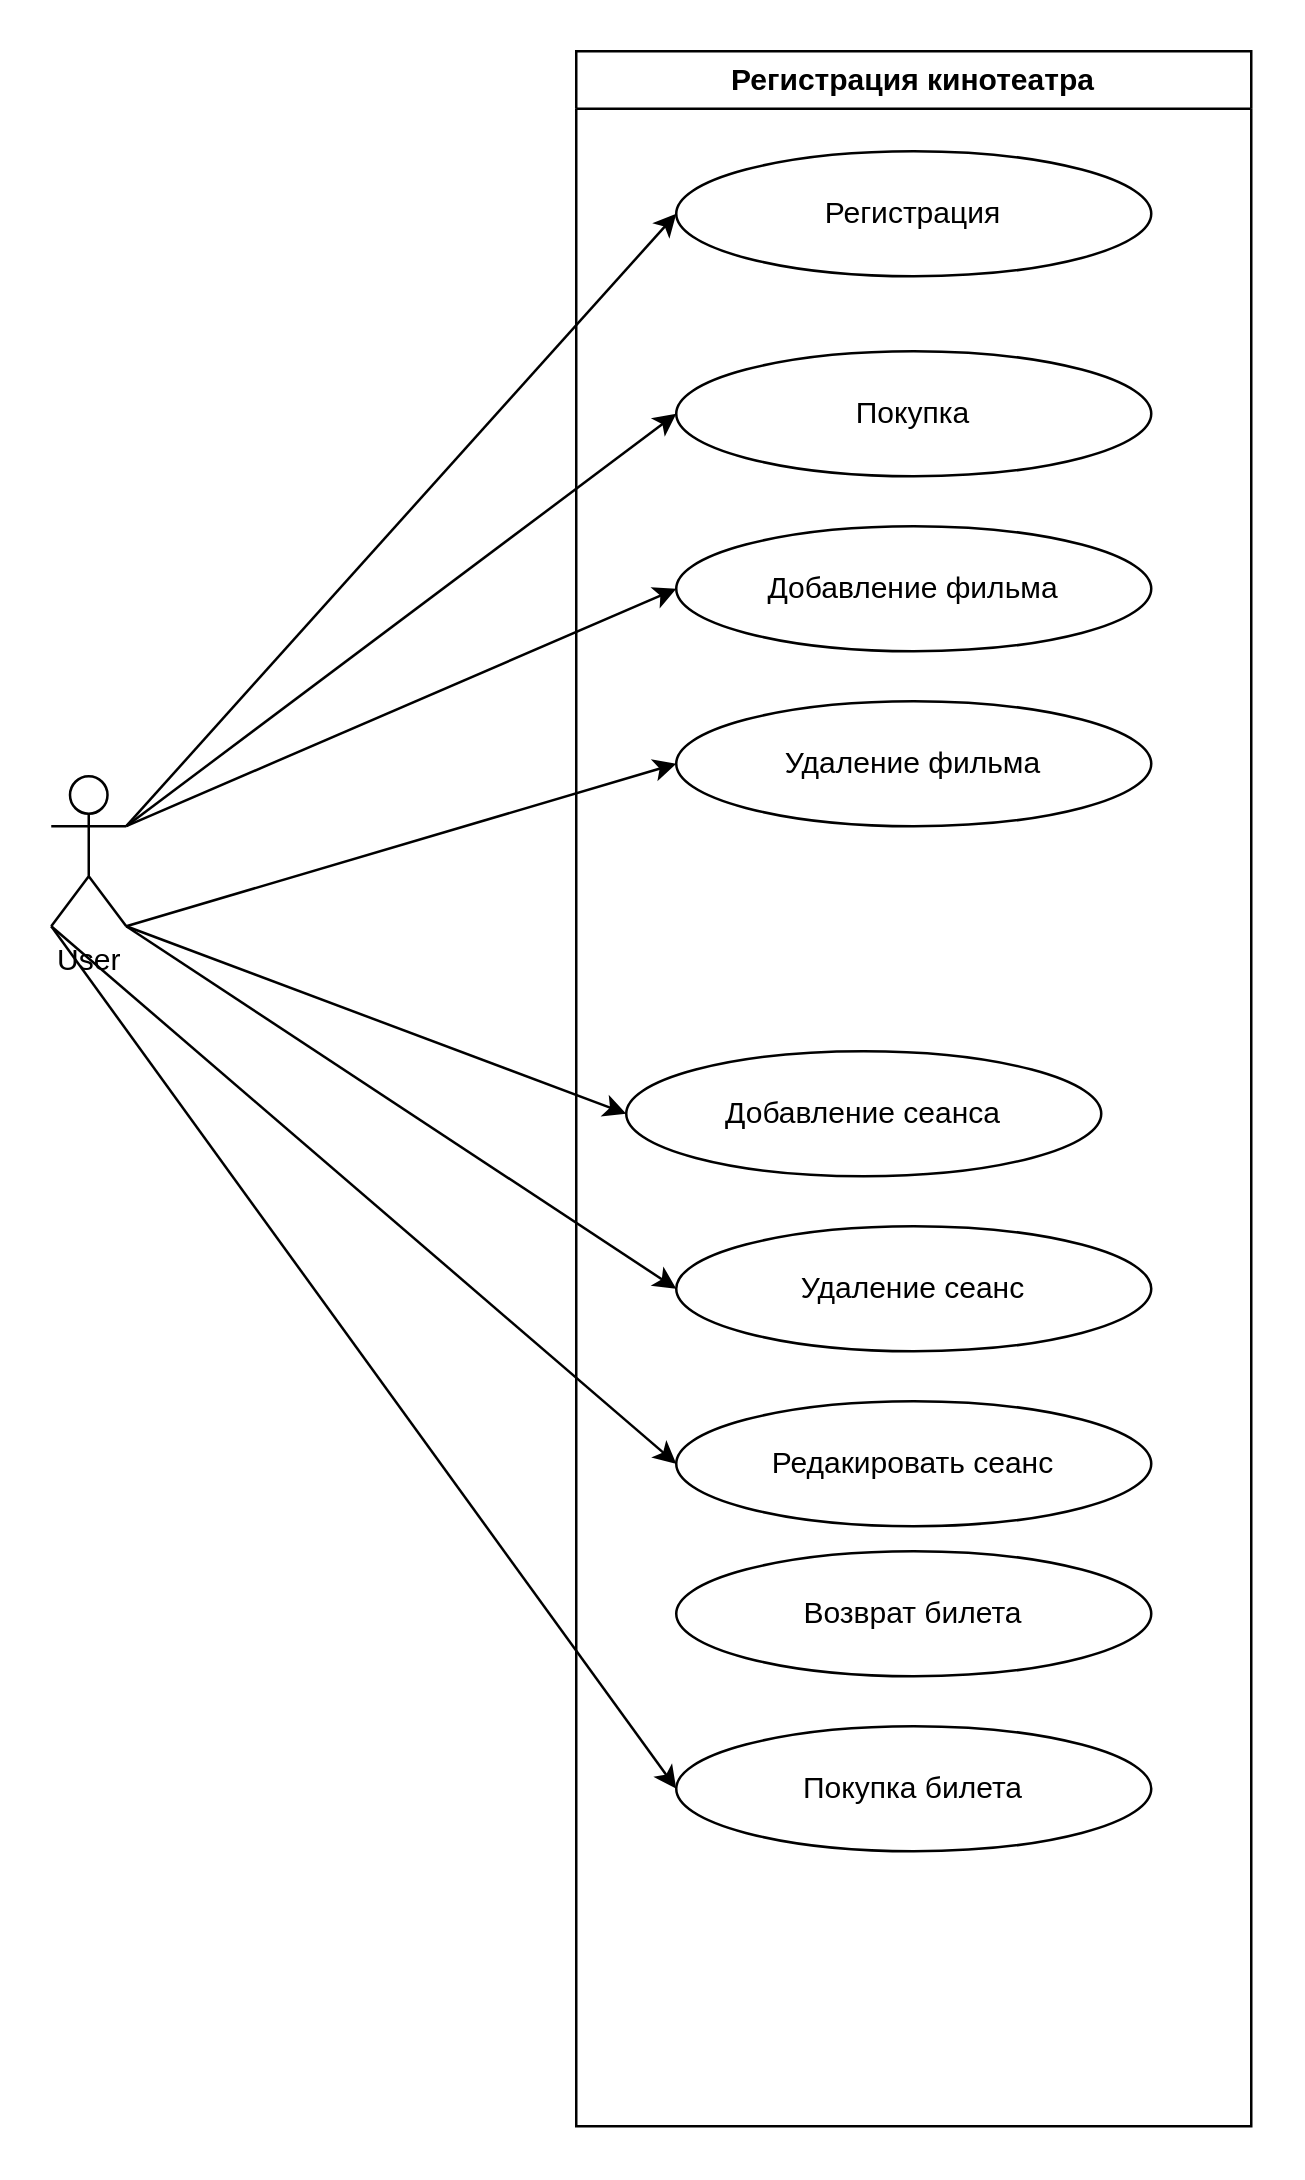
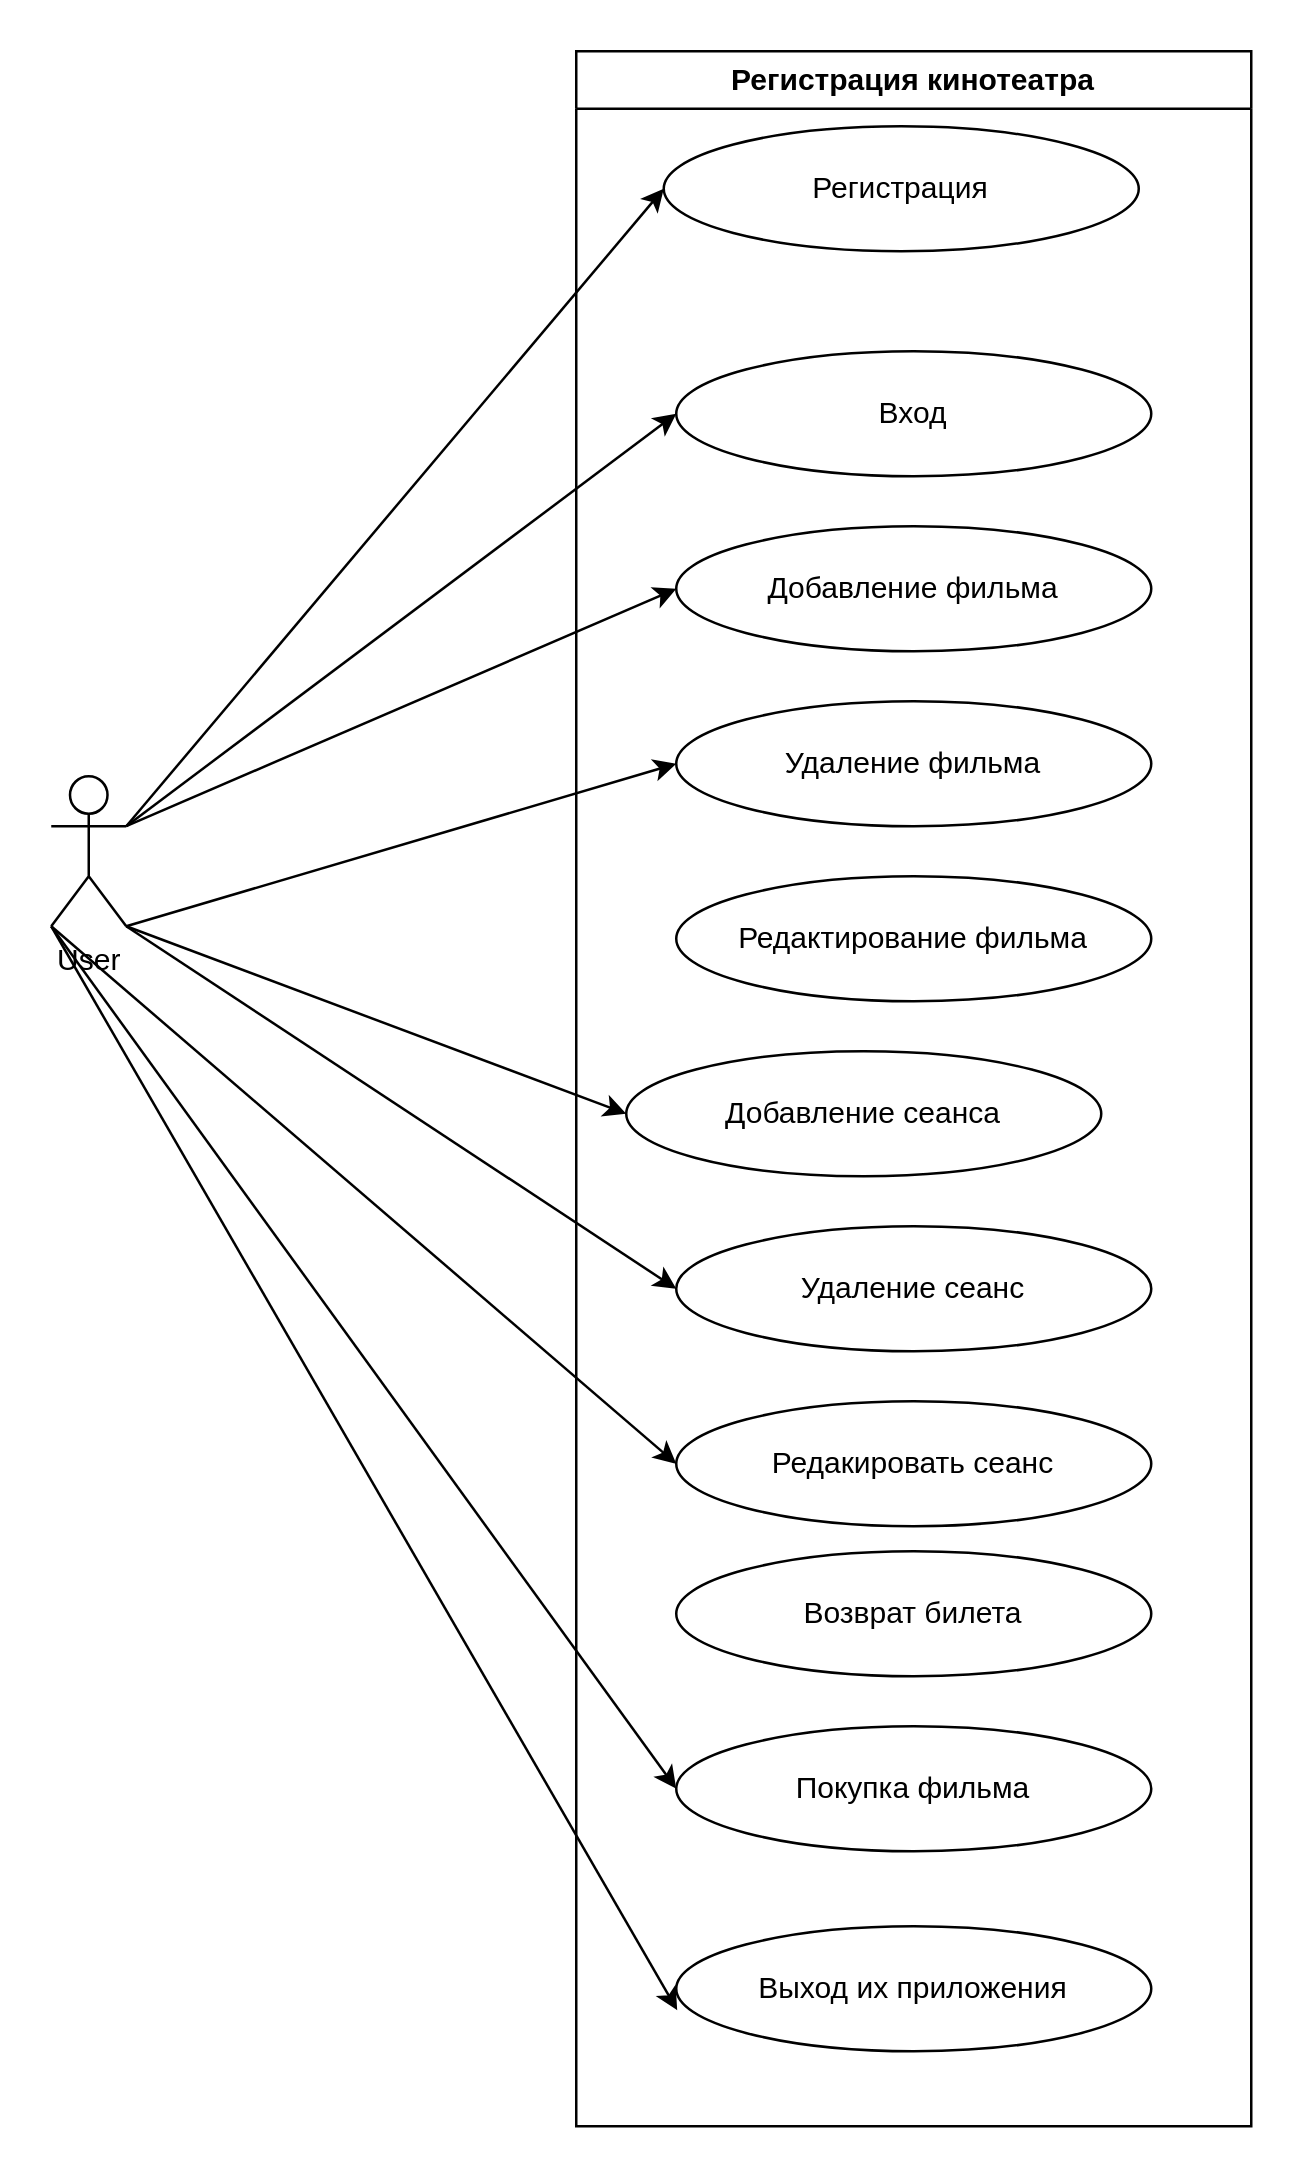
(914, 214) -> (901, 189)
(914, 414) -> (914, 414)
none -> (914, 939)
none -> (318, 1389)
(914, 1789) -> (914, 1789)
none -> (914, 1989)
